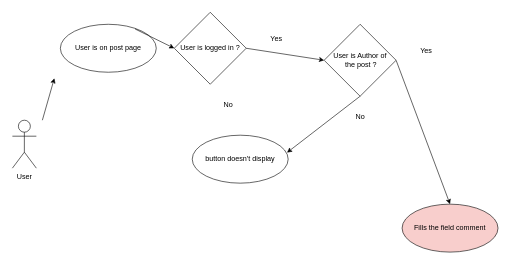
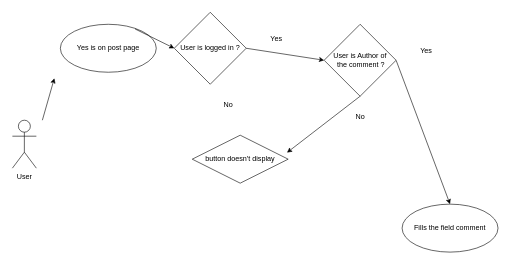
(108, 48) -> (108, 48)
(360, 60) -> (360, 60)
(240, 159) -> (240, 159)
(450, 228) -> (450, 228)
